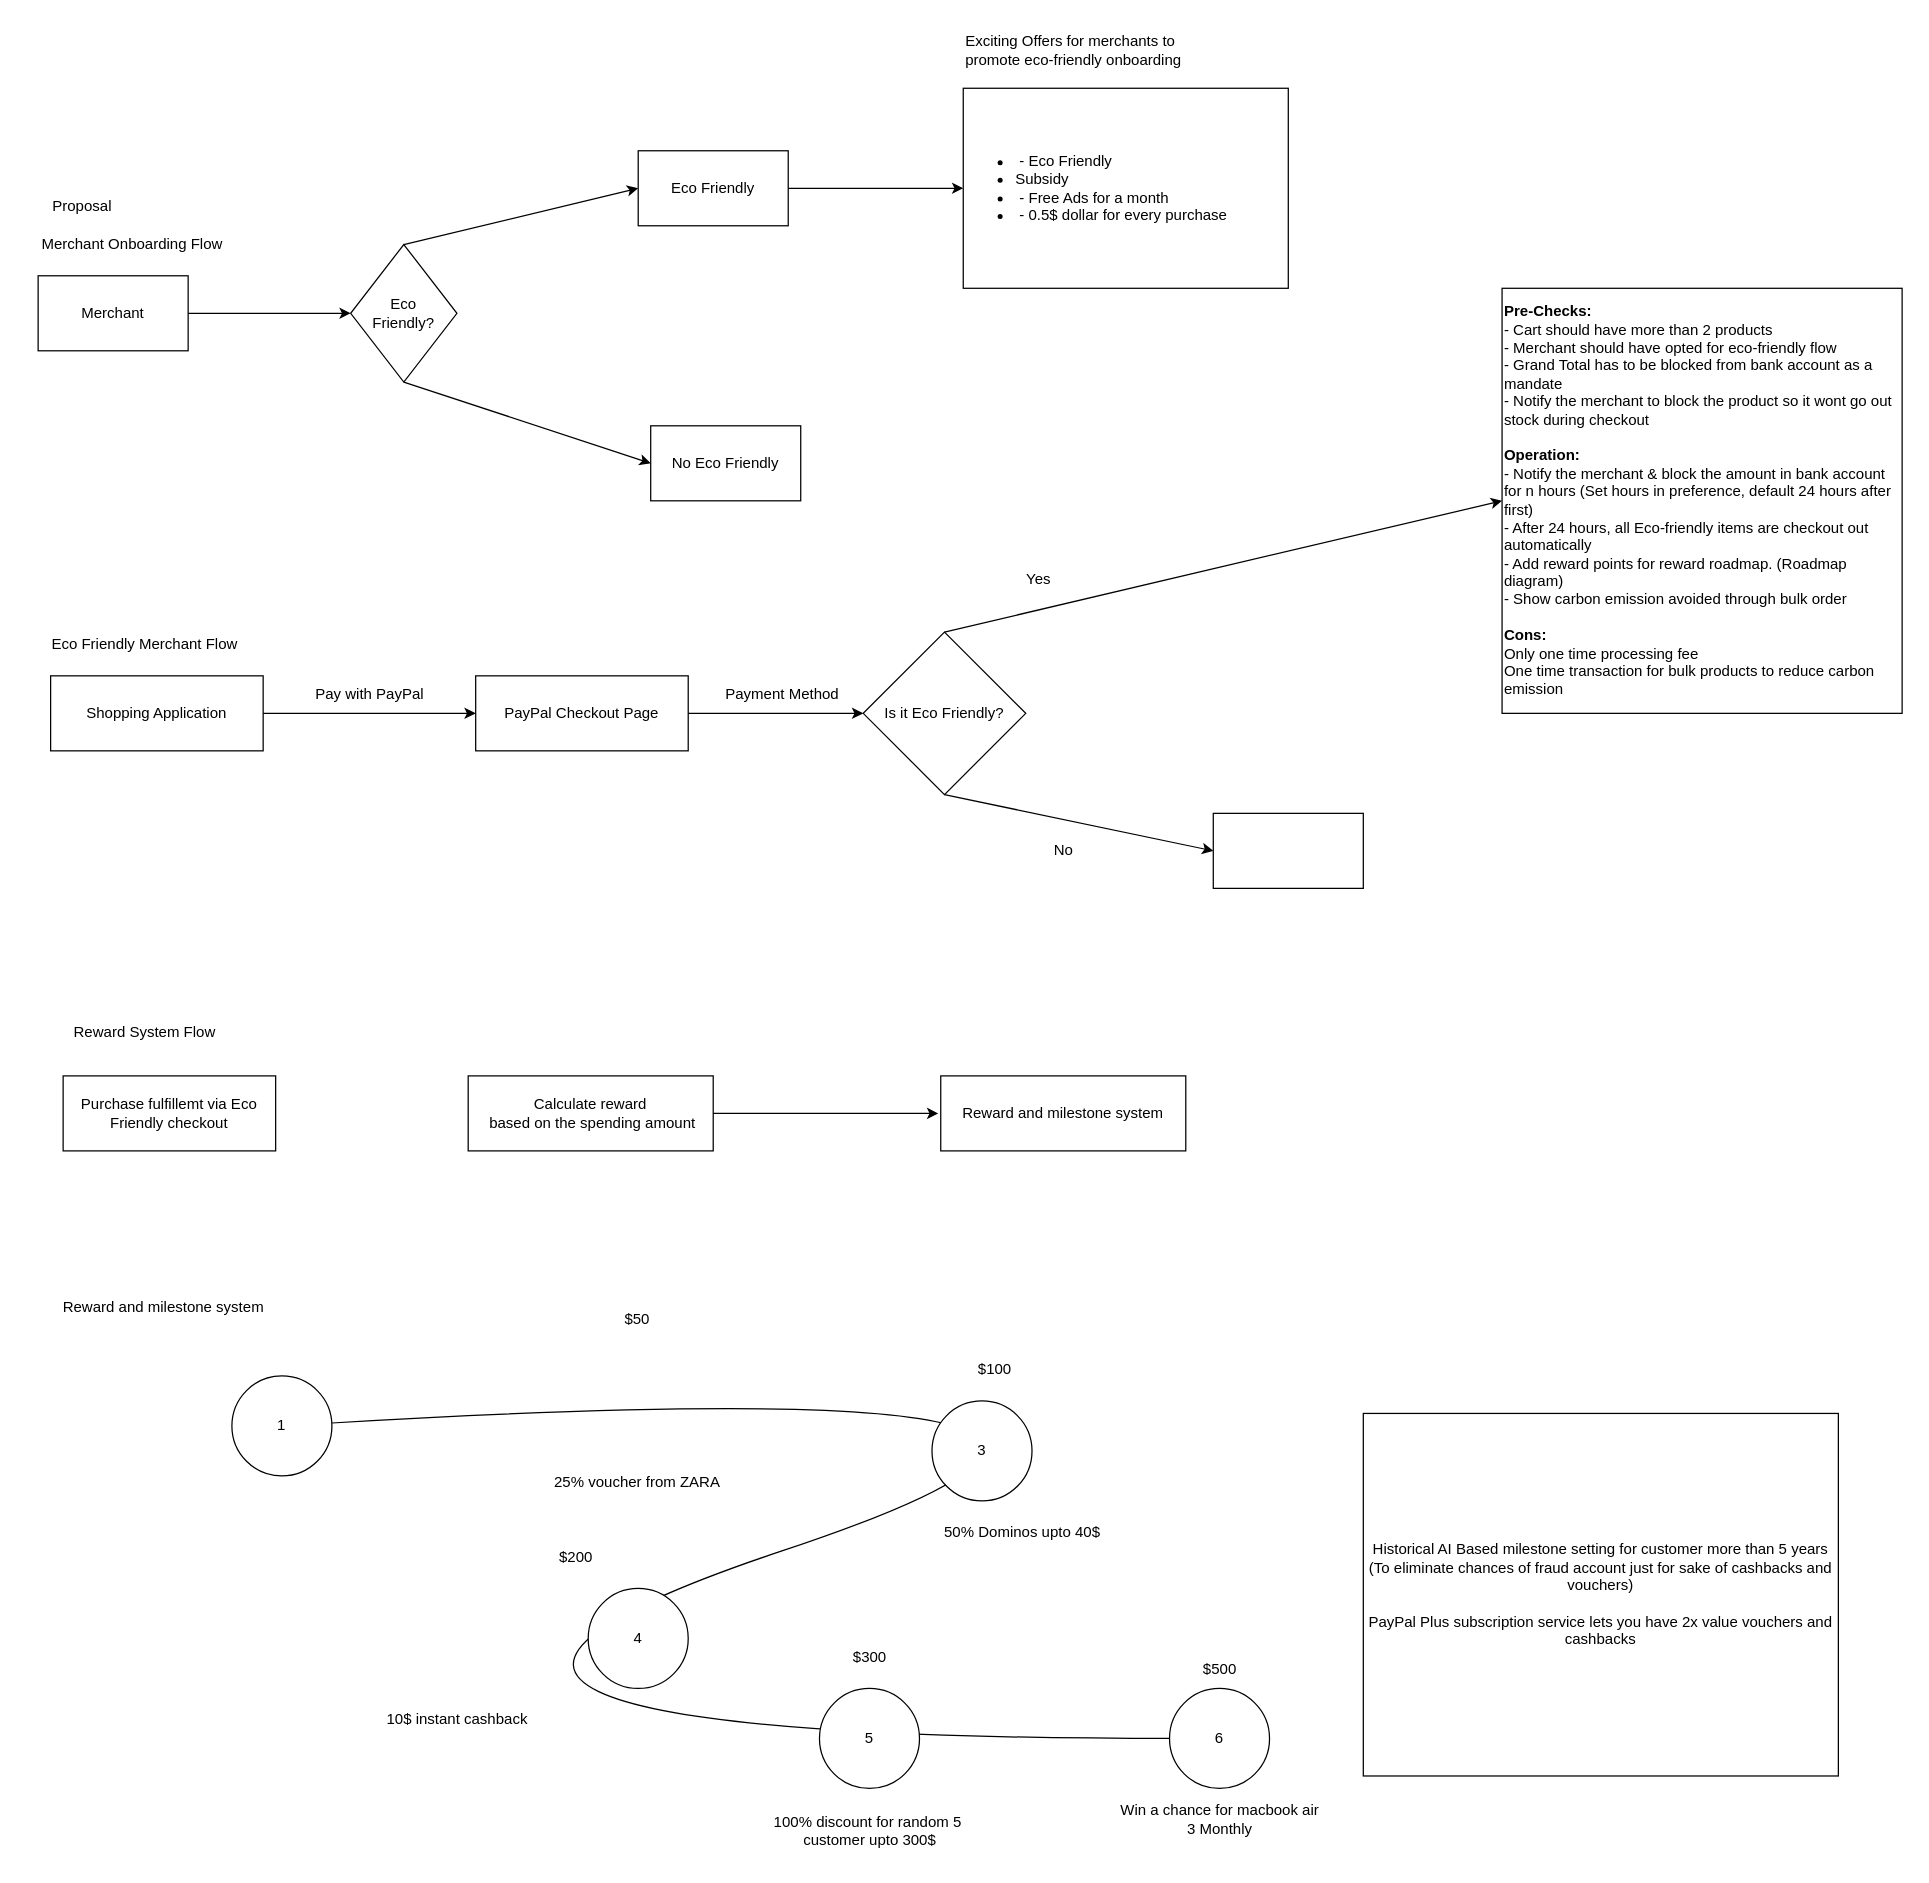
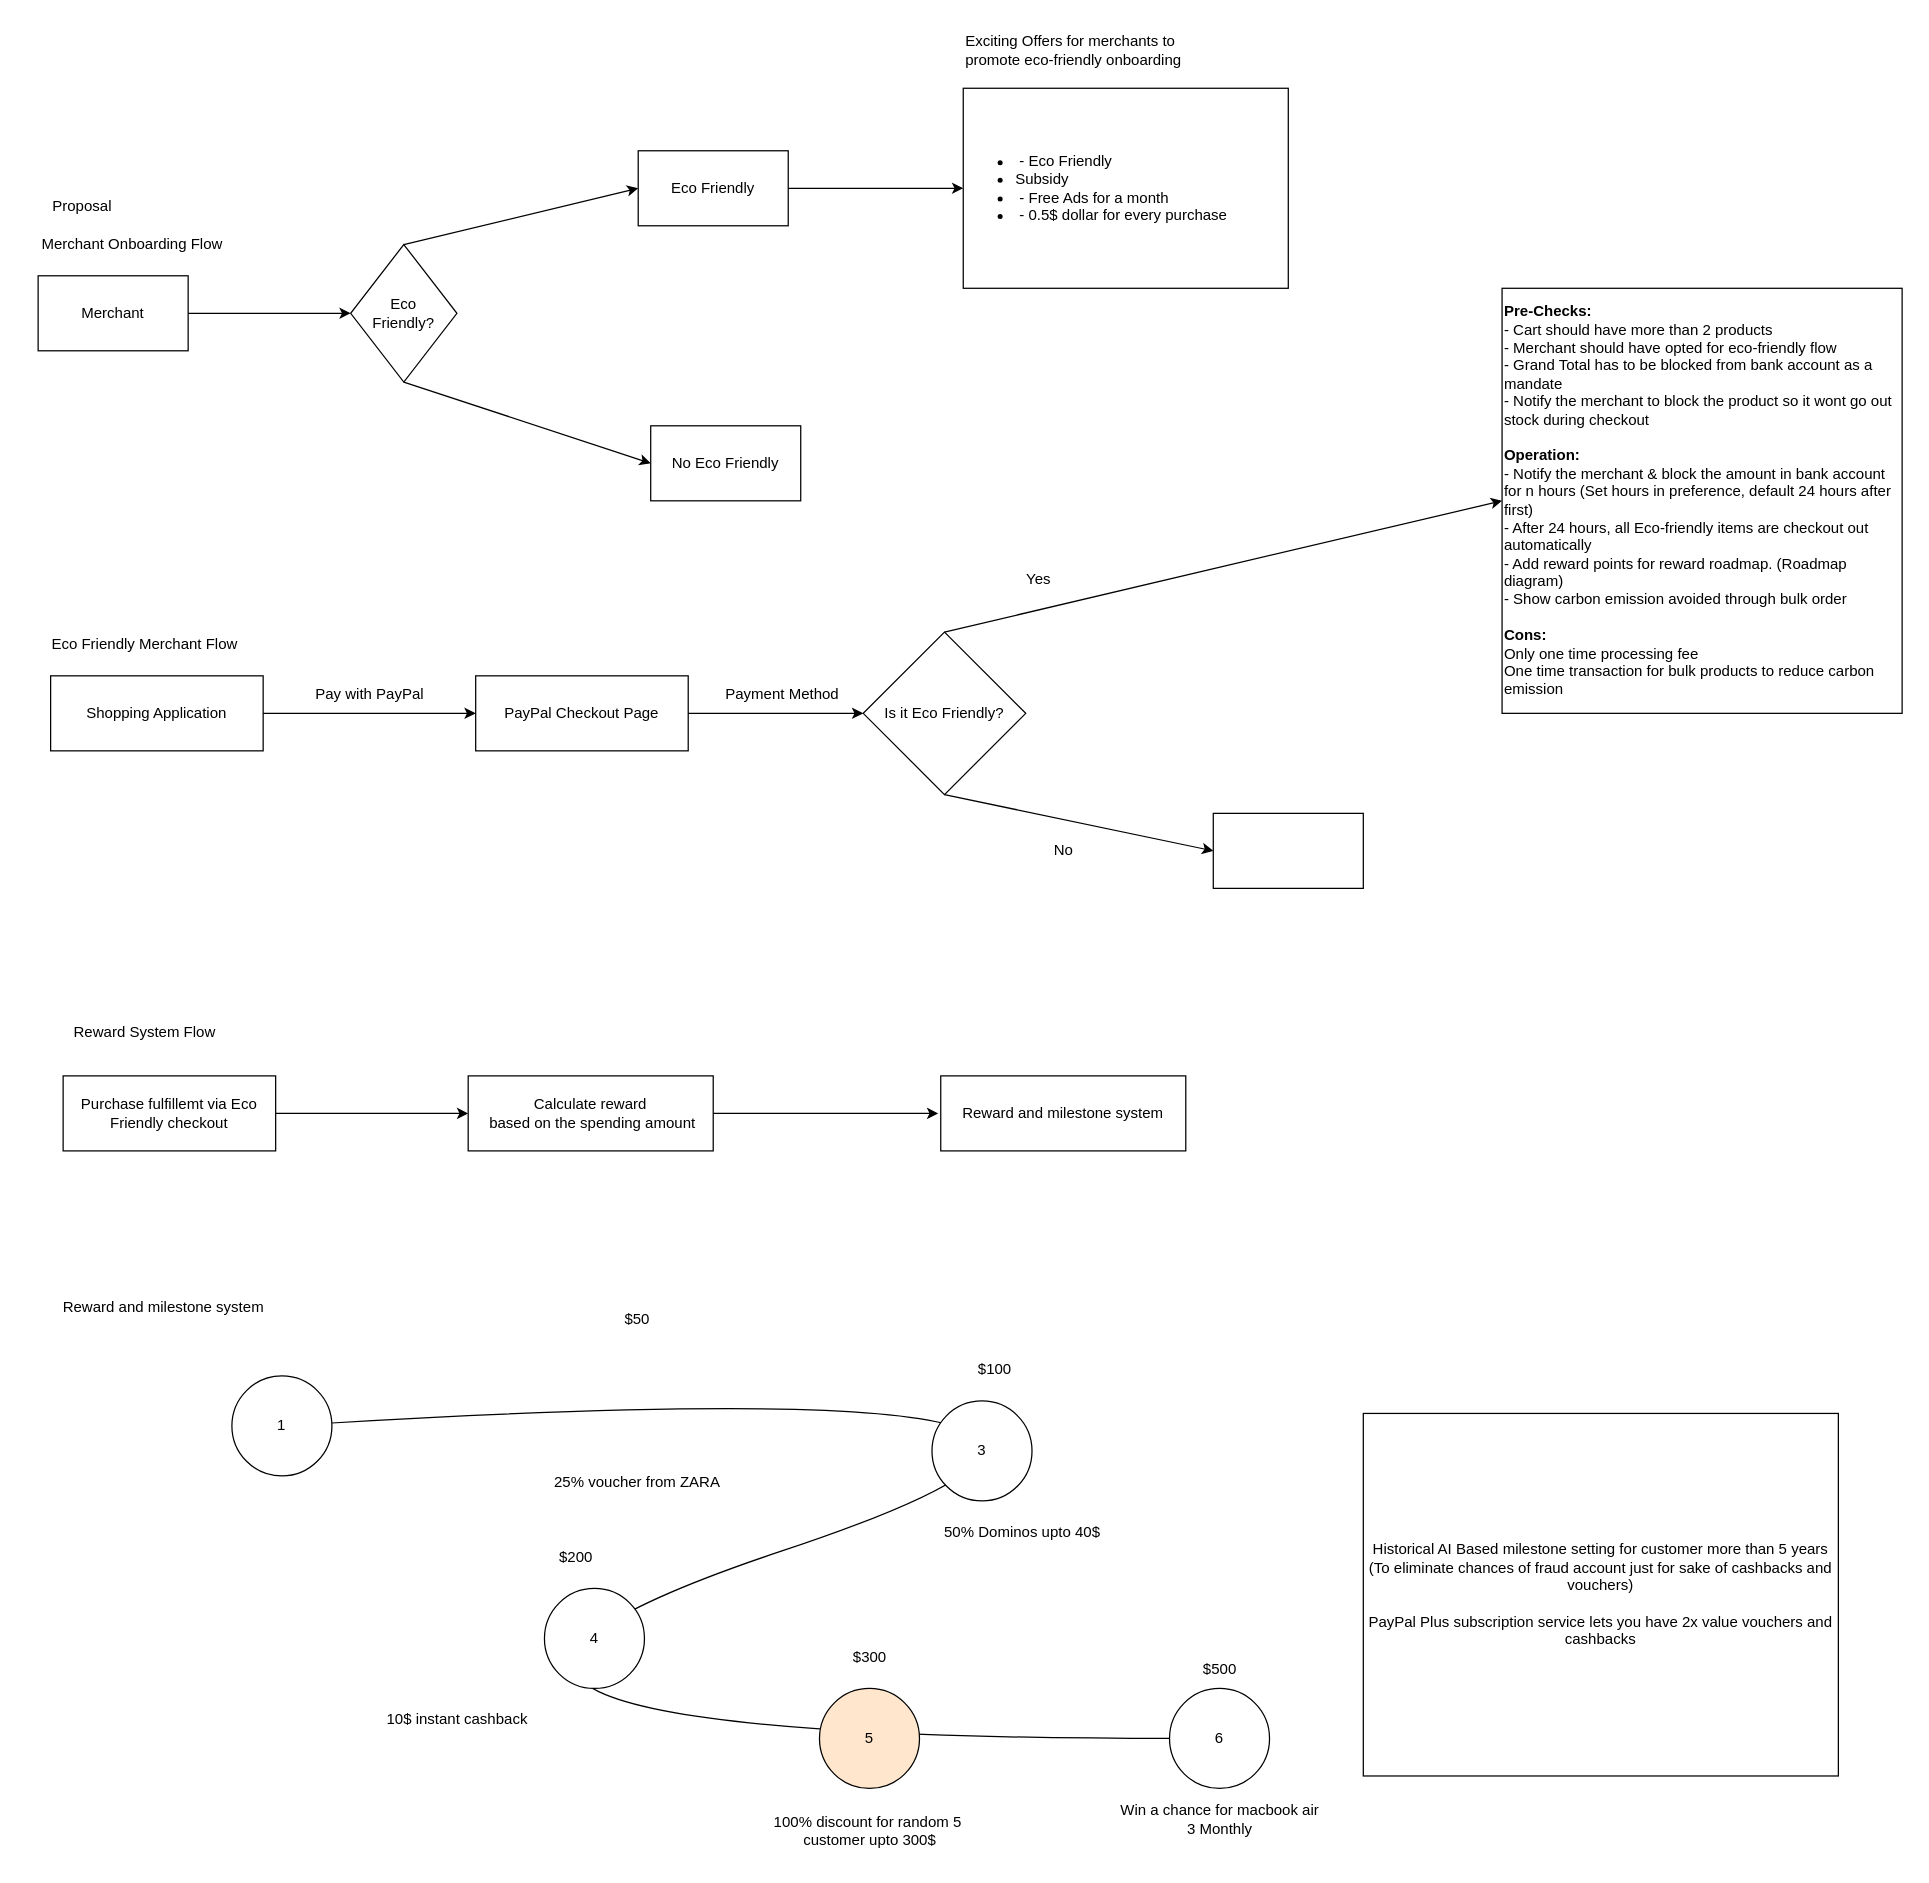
none -> (368, 1113)
(638, 1638) -> (594, 1638)
(869, 1738) -> (869, 1738)
